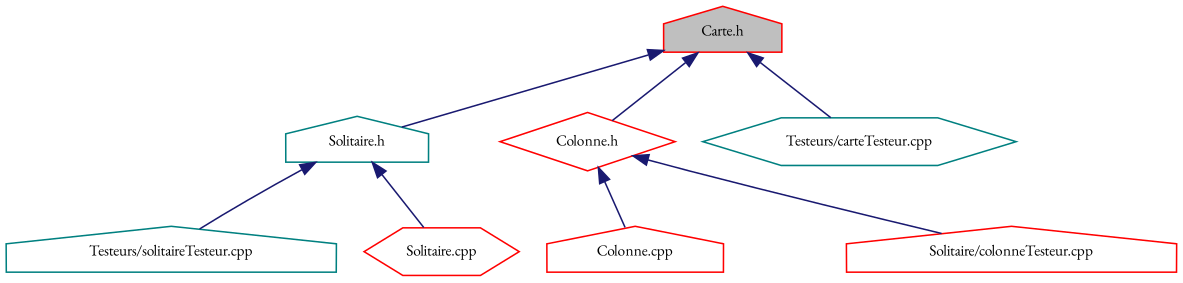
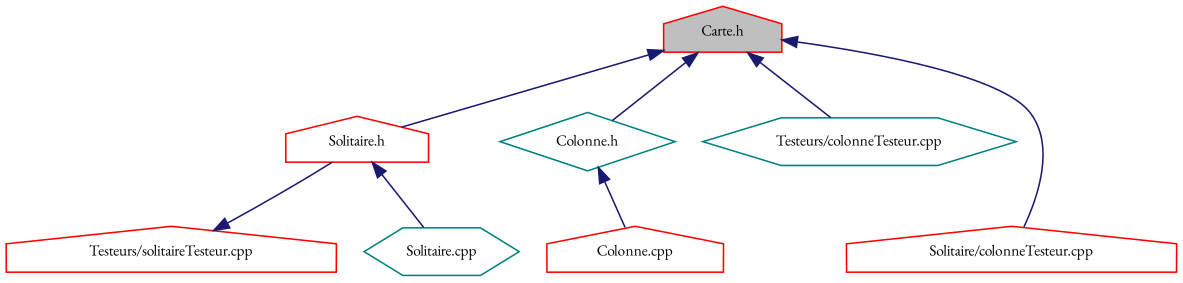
(357, 142) -> (357, 142)
(588, 142) -> (588, 142)
(859, 142) -> (859, 142)
(794, 198) -> (976, 81)
(250, 199) -> (280, 193)
(171, 252) -> (171, 252)
(442, 252) -> (442, 252)
